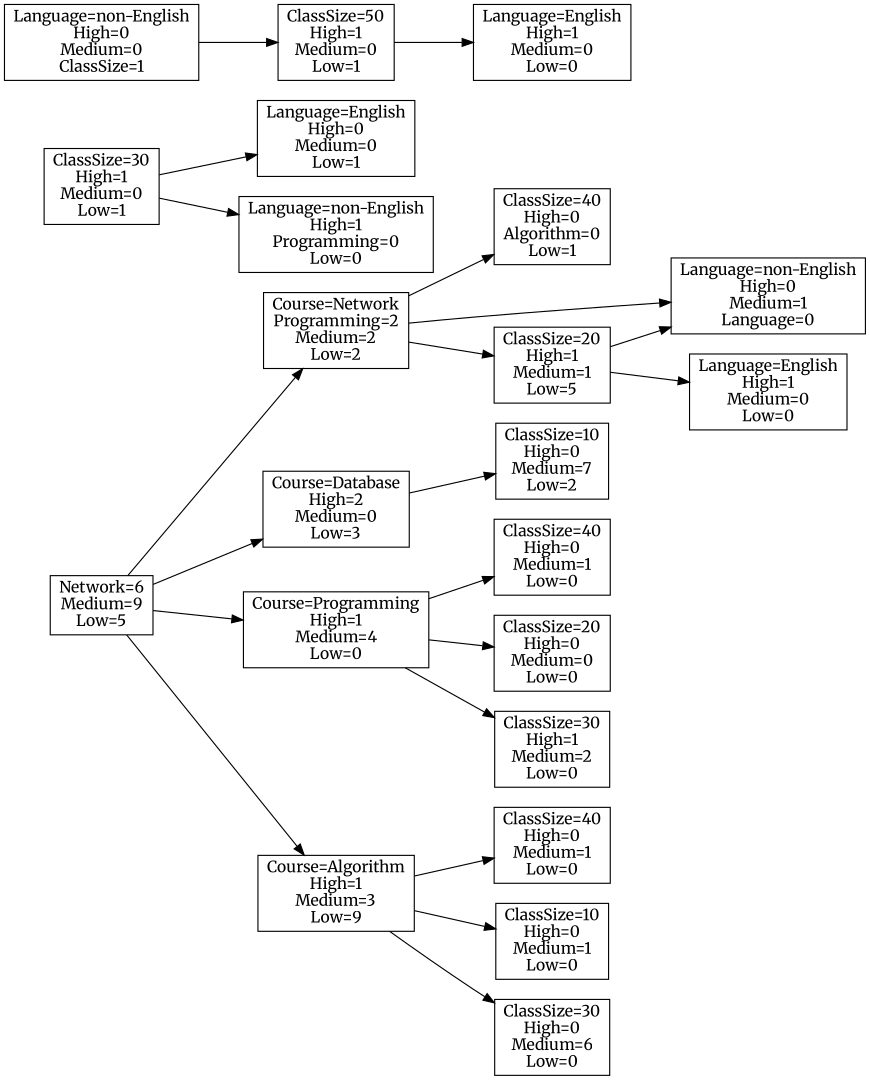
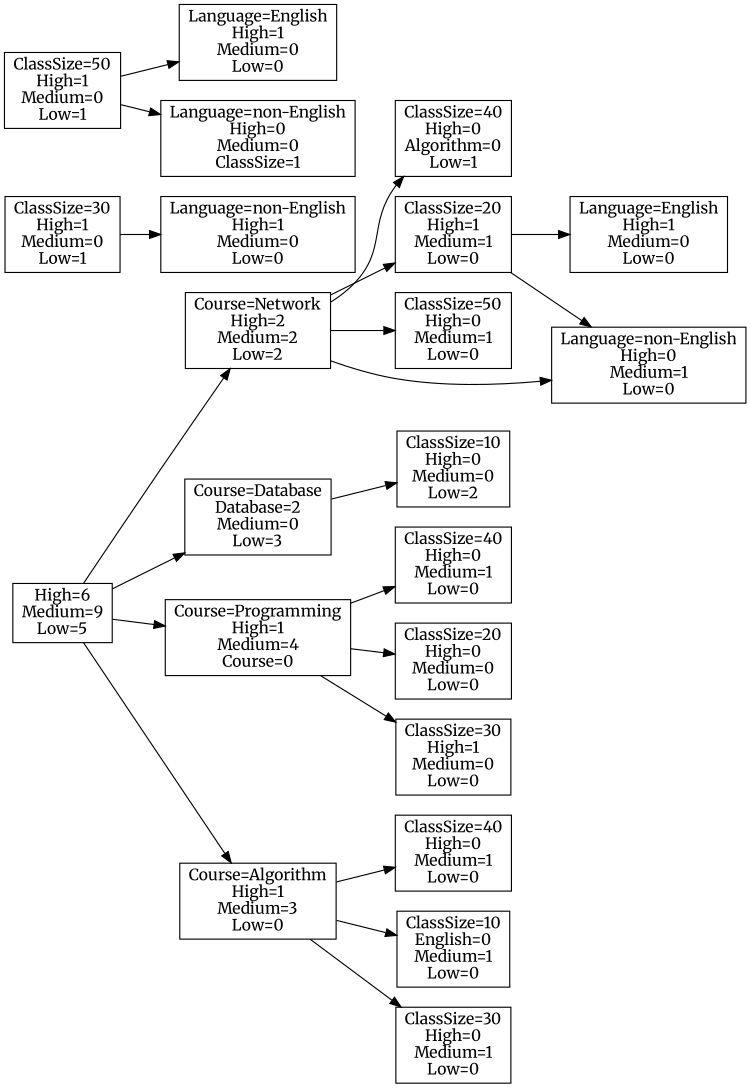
(233, 42) -> (135, 108)
(336, 138) -> none
(336, 234) -> (258, 234)
(768, 296) -> (649, 365)
(336, 331) -> (258, 331)
none -> (453, 331)
(552, 365) -> (453, 234)
(552, 461) -> (453, 469)
(336, 509) -> (258, 517)
(102, 605) -> (63, 613)
(336, 630) -> (258, 638)
(552, 749) -> (453, 757)
(336, 893) -> (258, 901)
(552, 941) -> (453, 949)
(552, 1037) -> (453, 1045)
